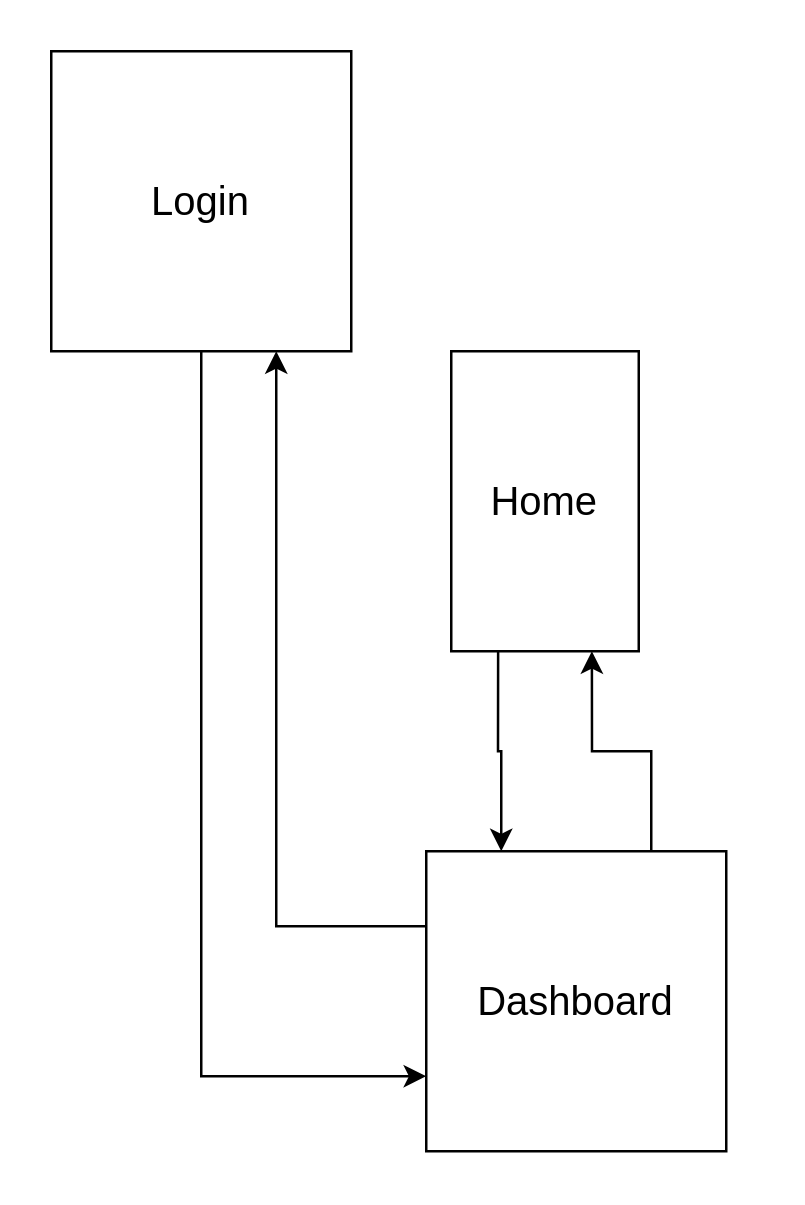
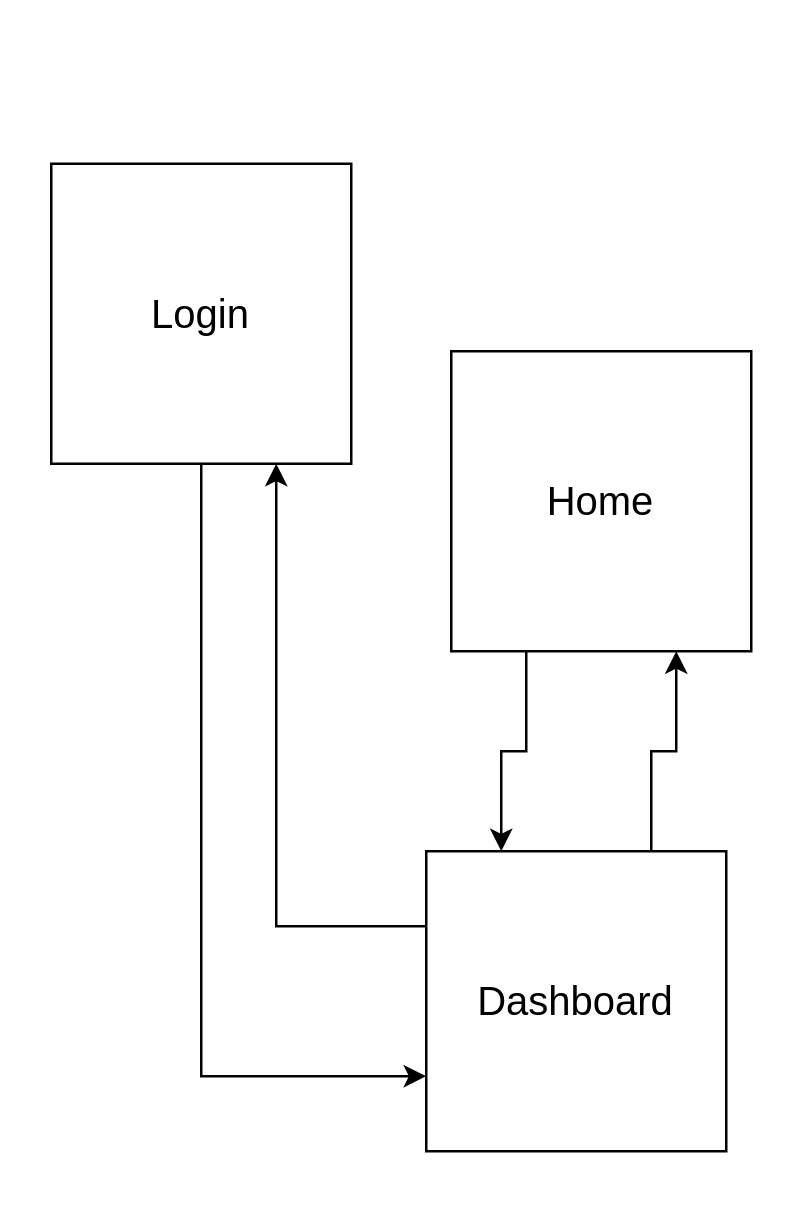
(201, 201) -> (201, 314)
(545, 501) -> (601, 501)
